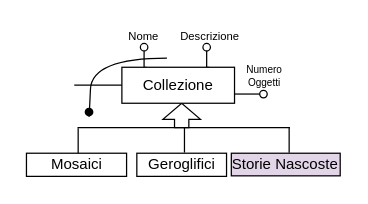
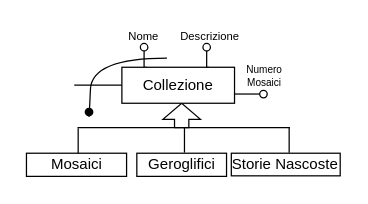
(264, 73) -> (264, 73)
(285, 164) -> (285, 164)
